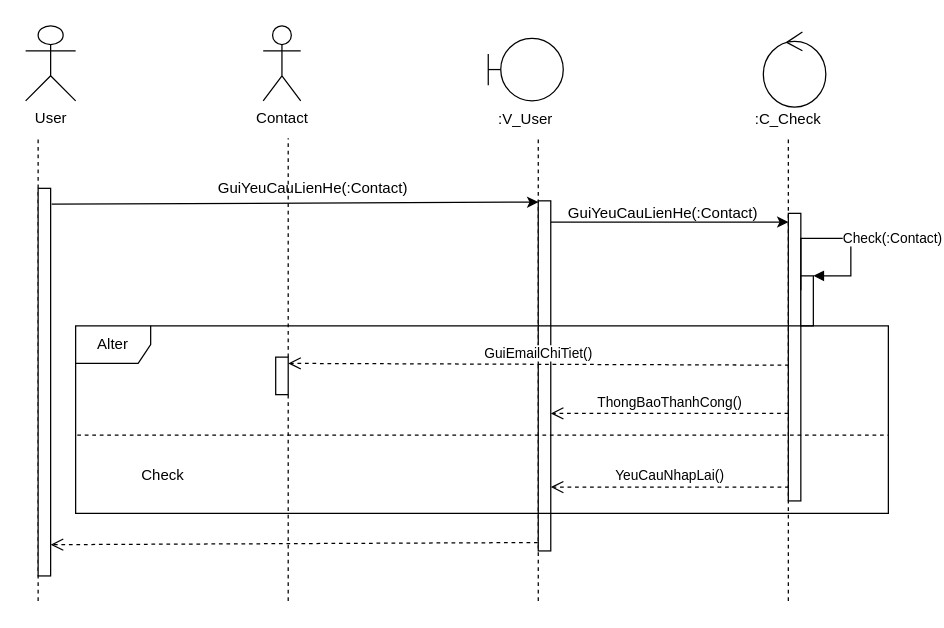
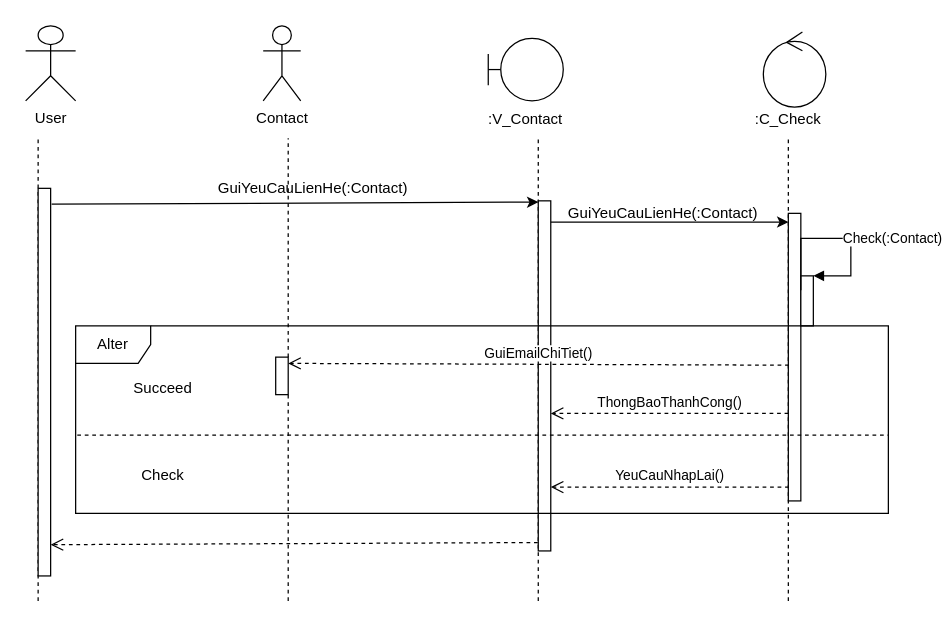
(526, 119) -> (526, 119)
none -> (163, 388)
